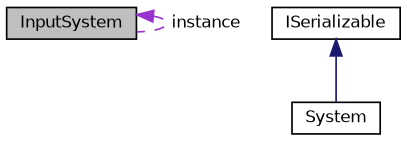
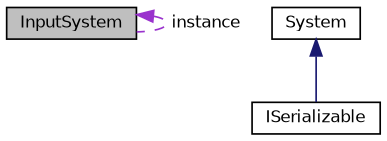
(336, 79) -> (316, 79)
